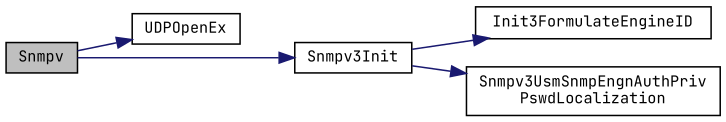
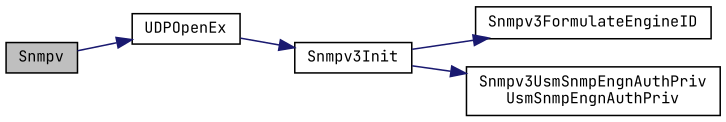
(593, 23) -> (593, 23)
(178, 58) -> (260, 42)
(593, 91) -> (593, 91)
